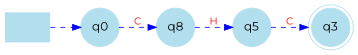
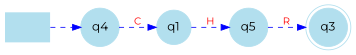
(290, 22) -> (287, 22)
(100, 27) -> (100, 27)
(175, 27) -> (174, 27)
